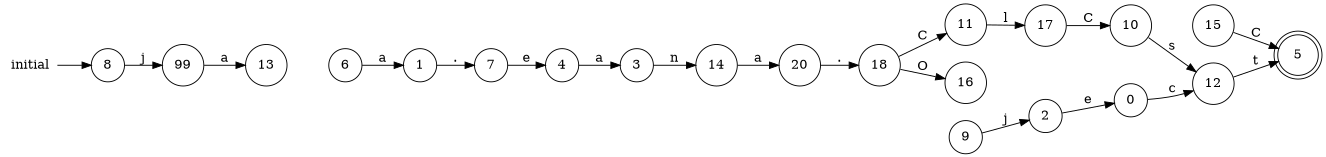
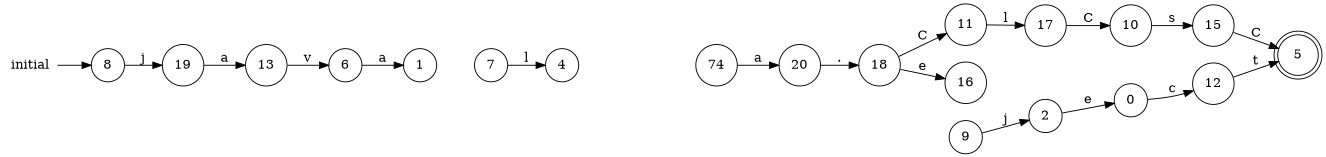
(1168, 52) -> (1168, 26)
(527, 58) -> (527, 58)
(183, 65) -> (183, 65)
none -> (303, 65)
(451, 65) -> none
(637, 65) -> none
(717, 65) -> (717, 65)
(923, 67) -> (923, 67)
